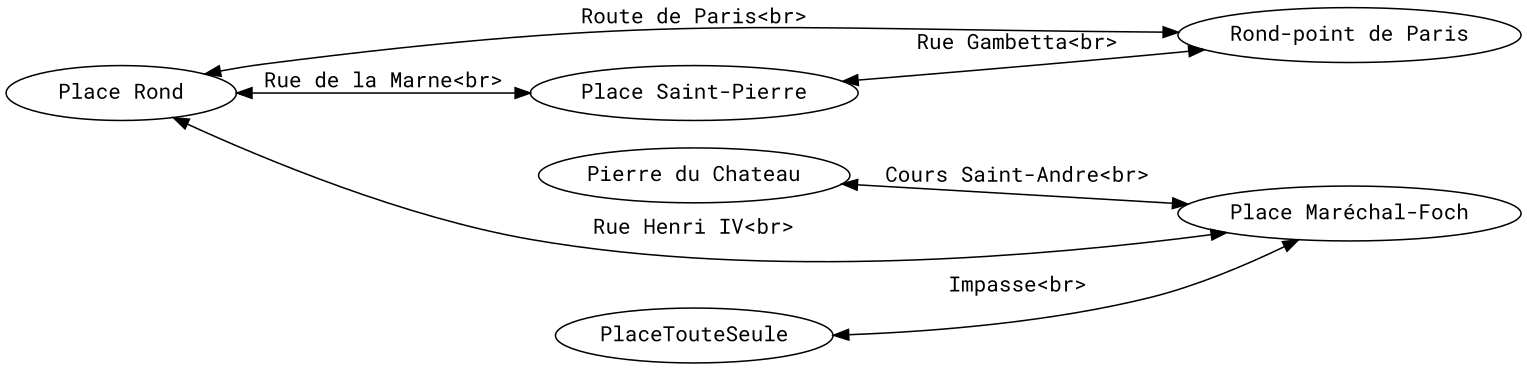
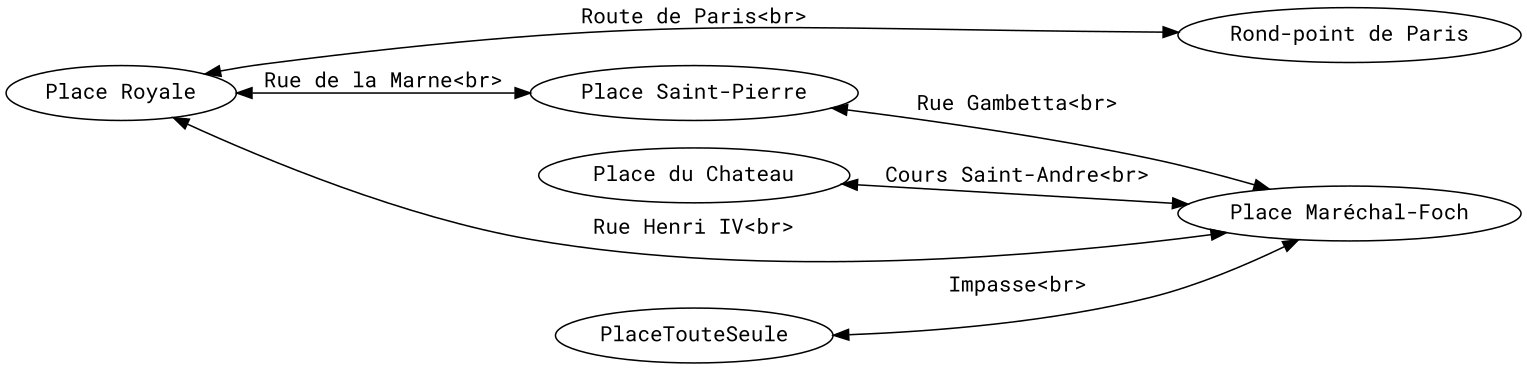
(1024, 66) -> (1052, 140)
(121, 93) -> (121, 93)
(694, 175) -> (694, 175)
